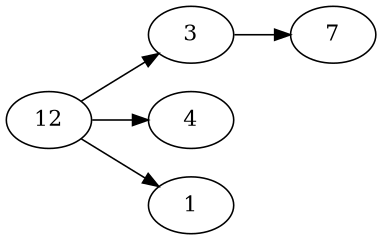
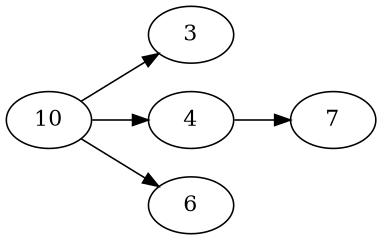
(254, 35) -> (254, 120)
(49, 120) -> (49, 120)
(191, 205) -> (191, 205)
